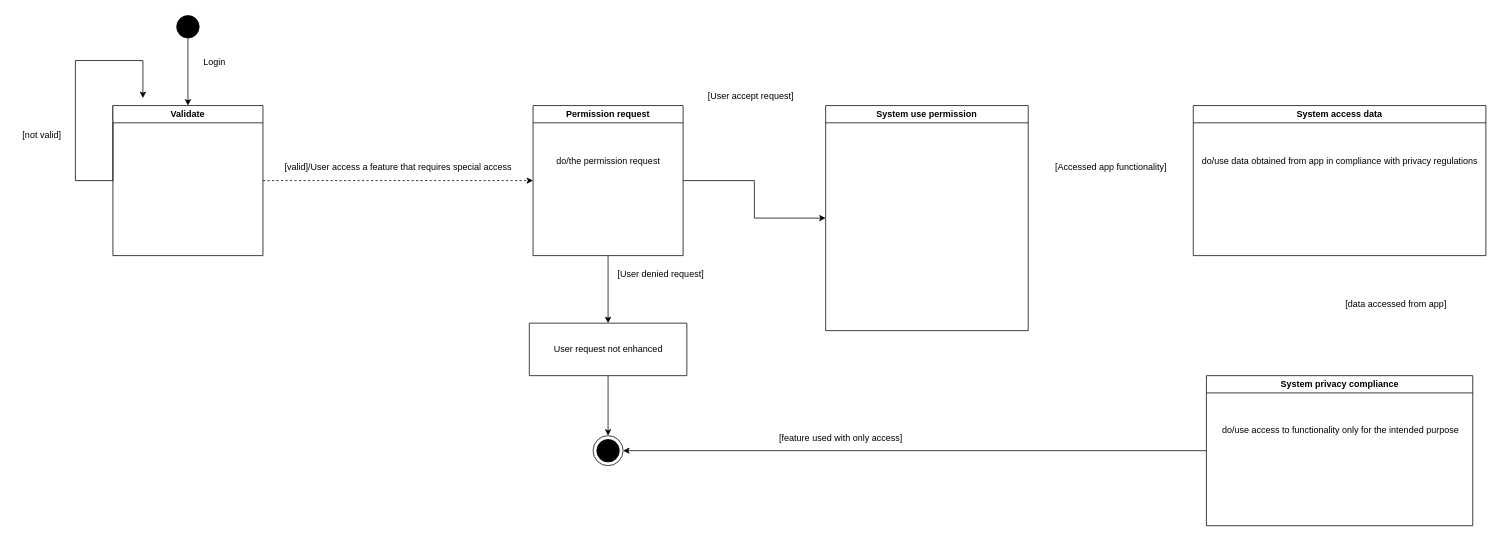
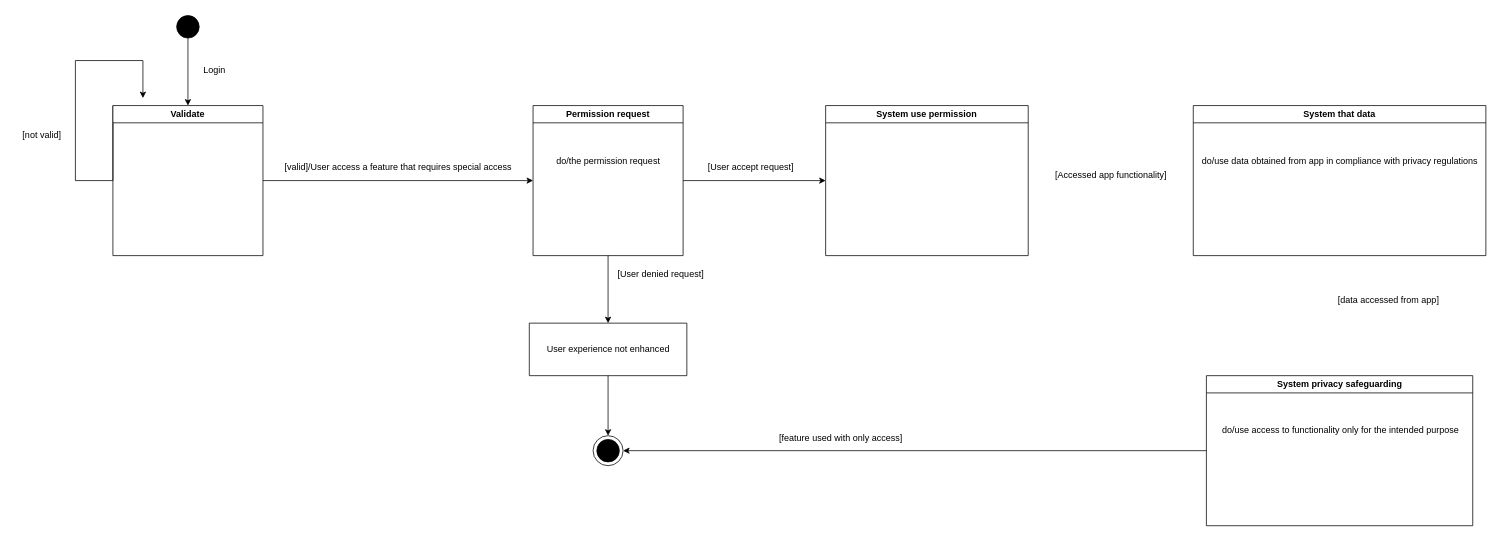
(214, 63) -> (214, 70)
(750, 96) -> (750, 168)
(1339, 114) -> (1339, 114)
(1110, 168) -> (1110, 175)
(396, 180) -> (396, 180)
(927, 218) -> (927, 180)
(1395, 304) -> (1388, 300)
(608, 349) -> (608, 349)
(1340, 384) -> (1340, 384)
